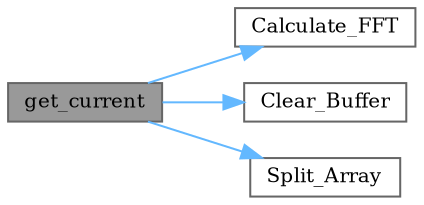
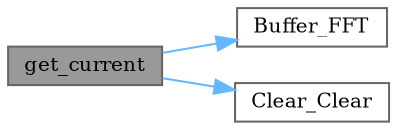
(325, 27) -> (312, 27)
(325, 102) -> (312, 102)
(325, 177) -> none
